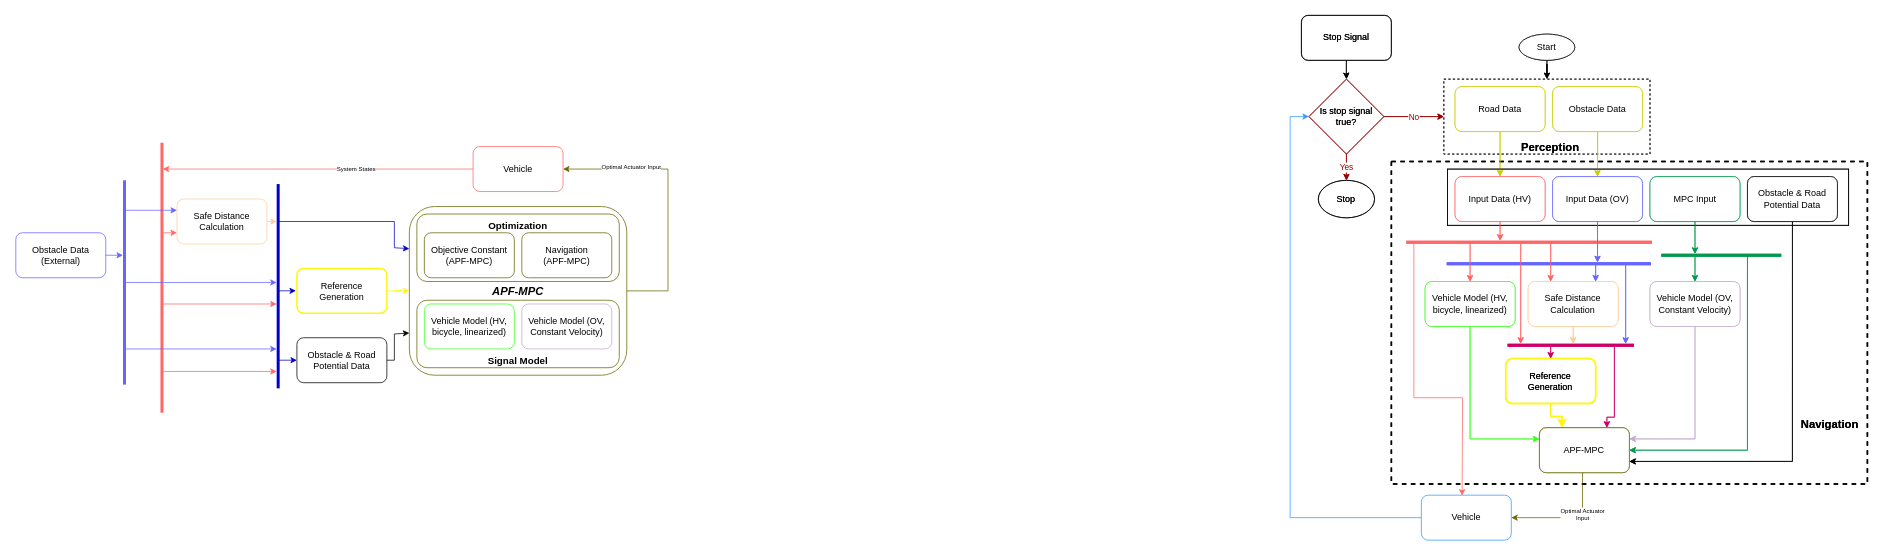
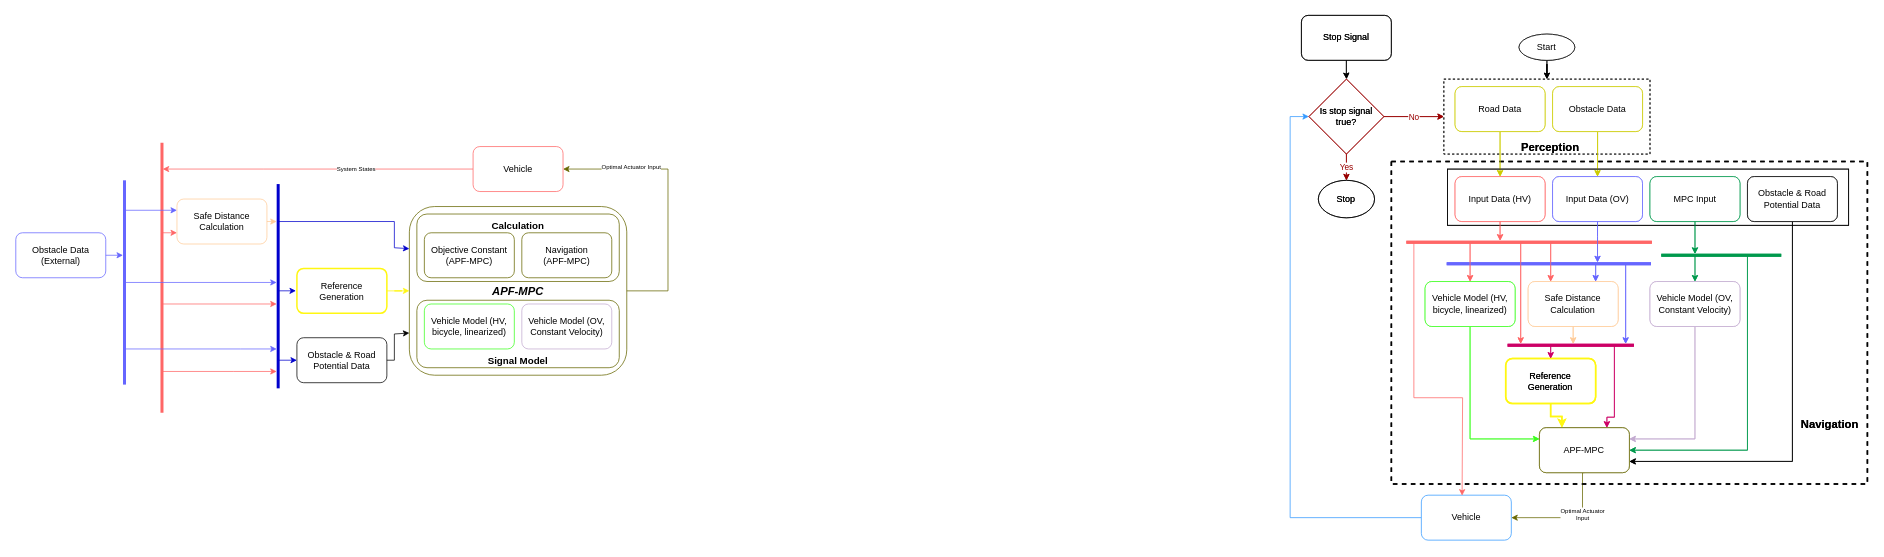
(518, 225) -> (518, 225)
